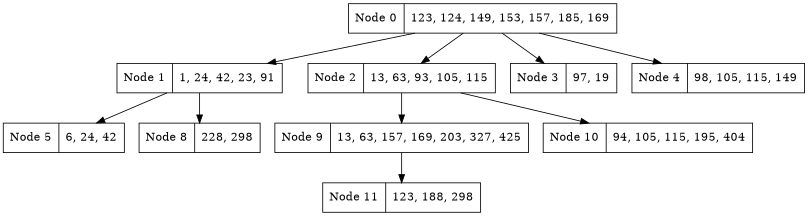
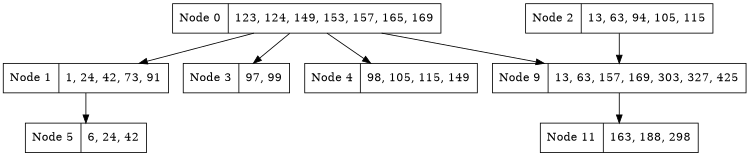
(510, 18) -> (335, 18)
(446, 46) -> (459, 47)
(227, 78) -> (114, 78)
(429, 78) -> (647, 18)
(591, 78) -> (264, 78)
(429, 137) -> (647, 78)
(200, 138) -> none
(648, 138) -> none
(433, 197) -> (651, 137)
